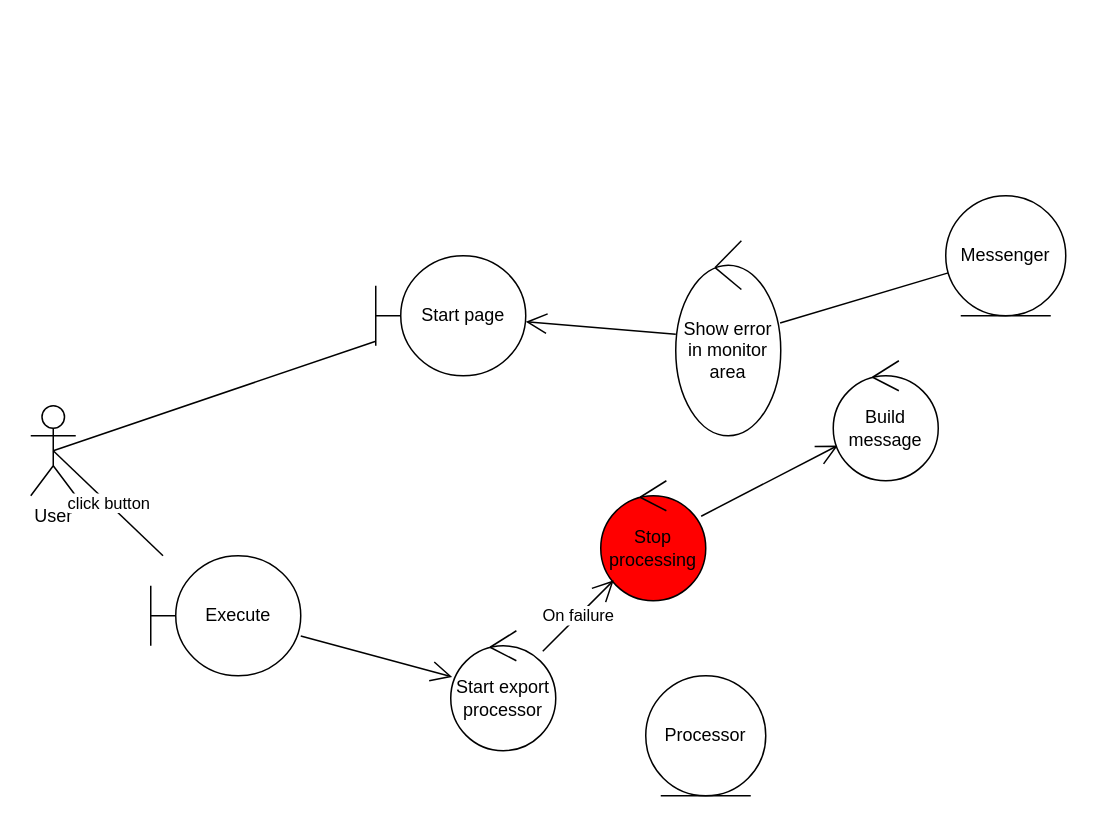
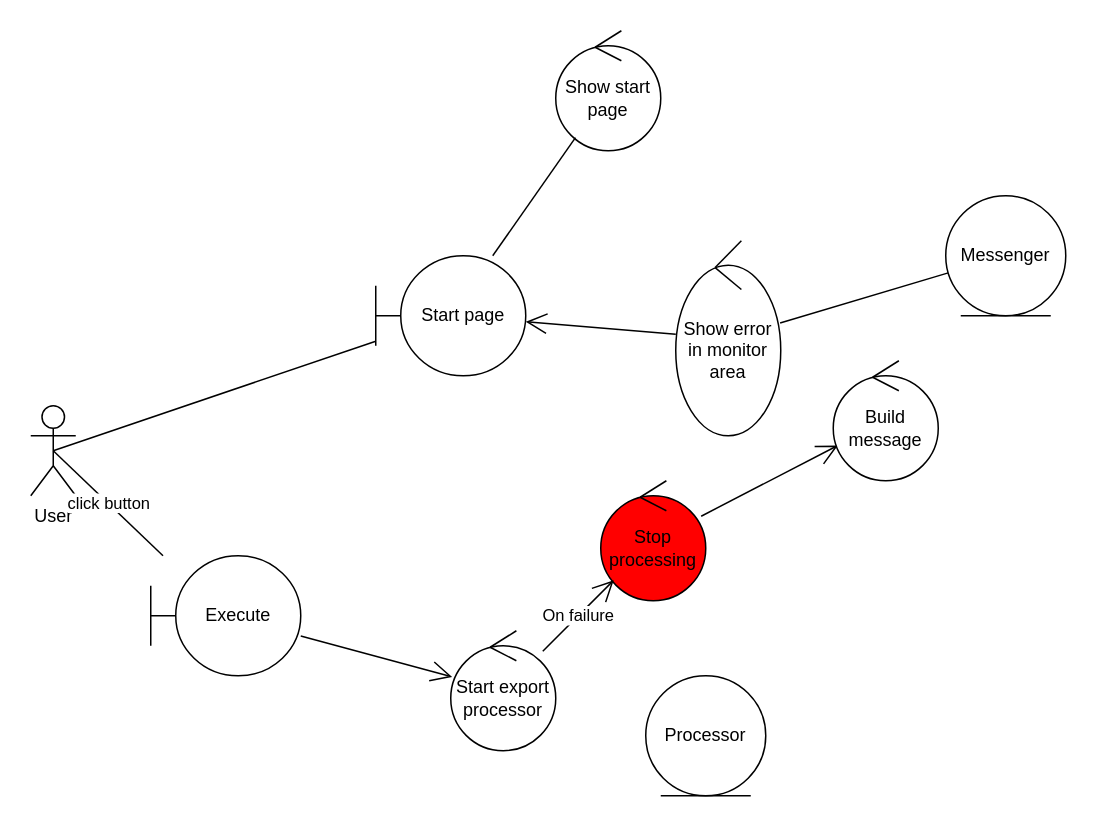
none -> (608, 91)
none -> (534, 197)
